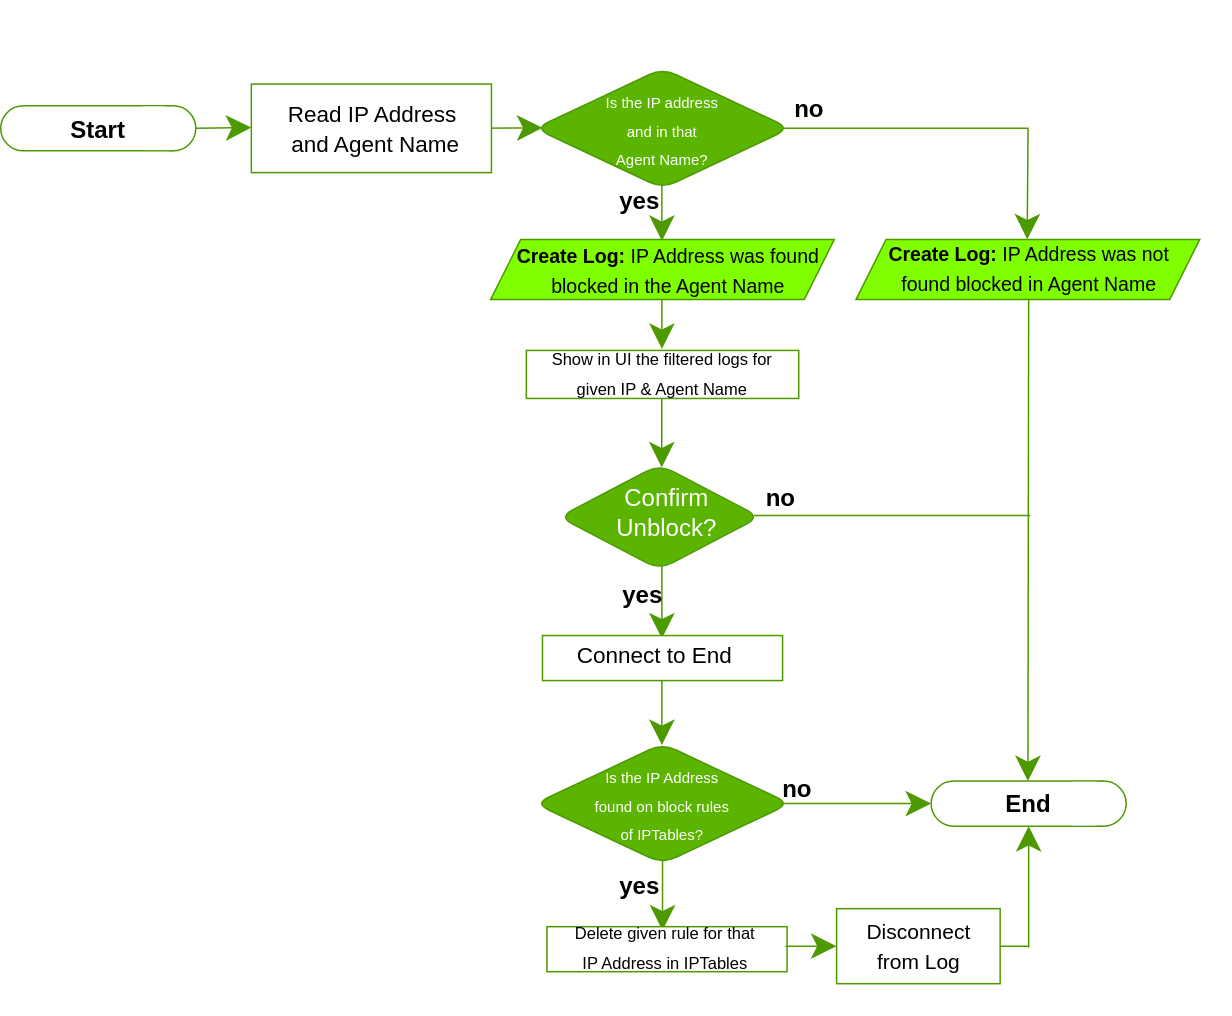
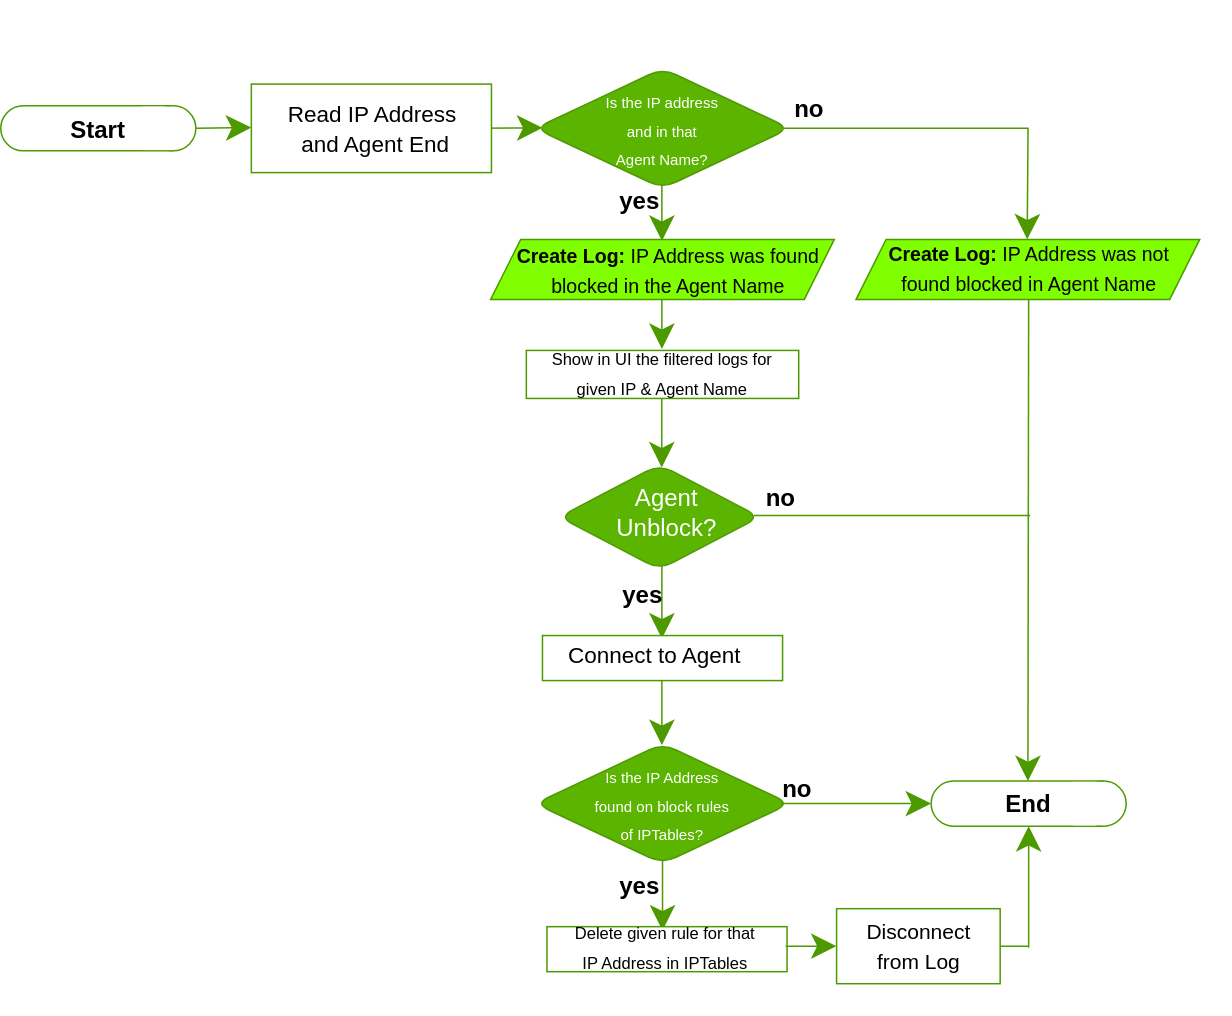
(376, 128) -> (376, 128)
(667, 512) -> (667, 512)
(655, 655) -> (655, 655)
